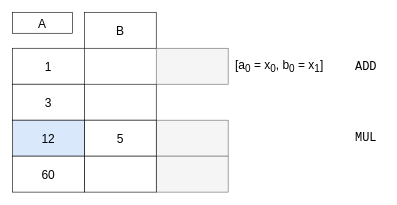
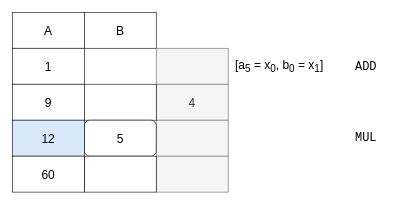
(42, 23) -> (48, 30)
(280, 66) -> (280, 66)
(48, 102) -> (48, 102)
none -> (192, 102)
(120, 138) -> (120, 138)
